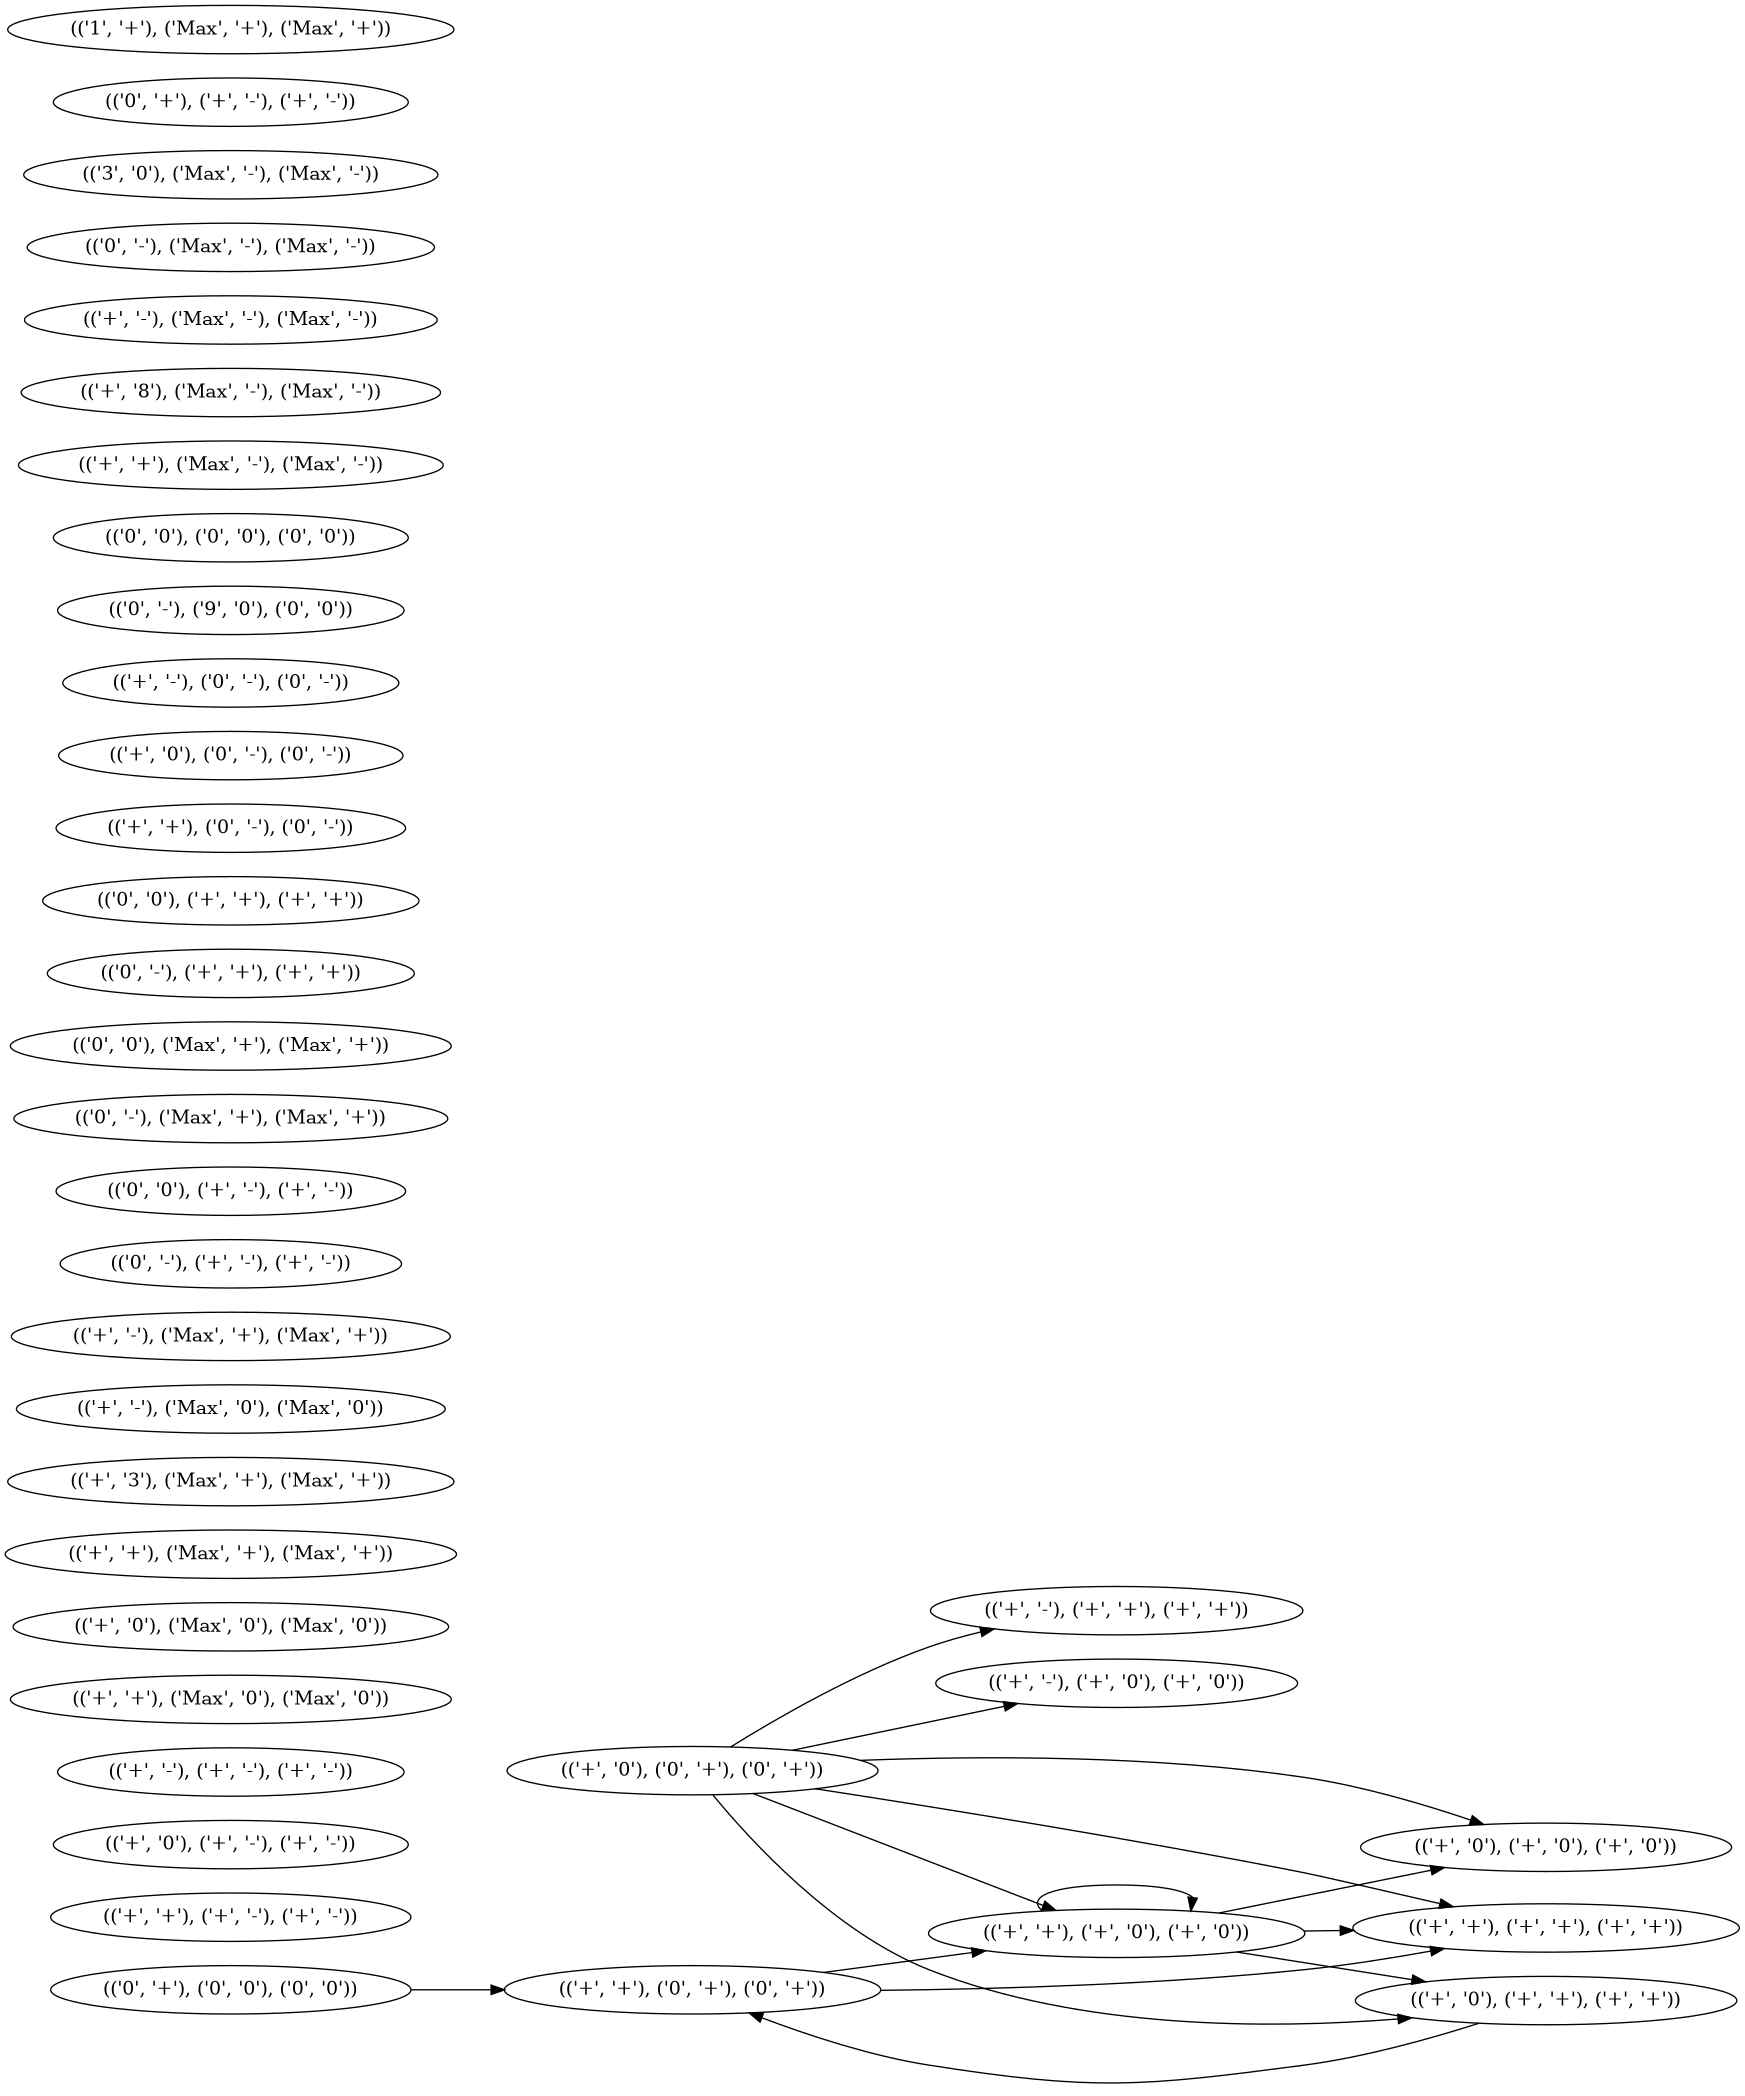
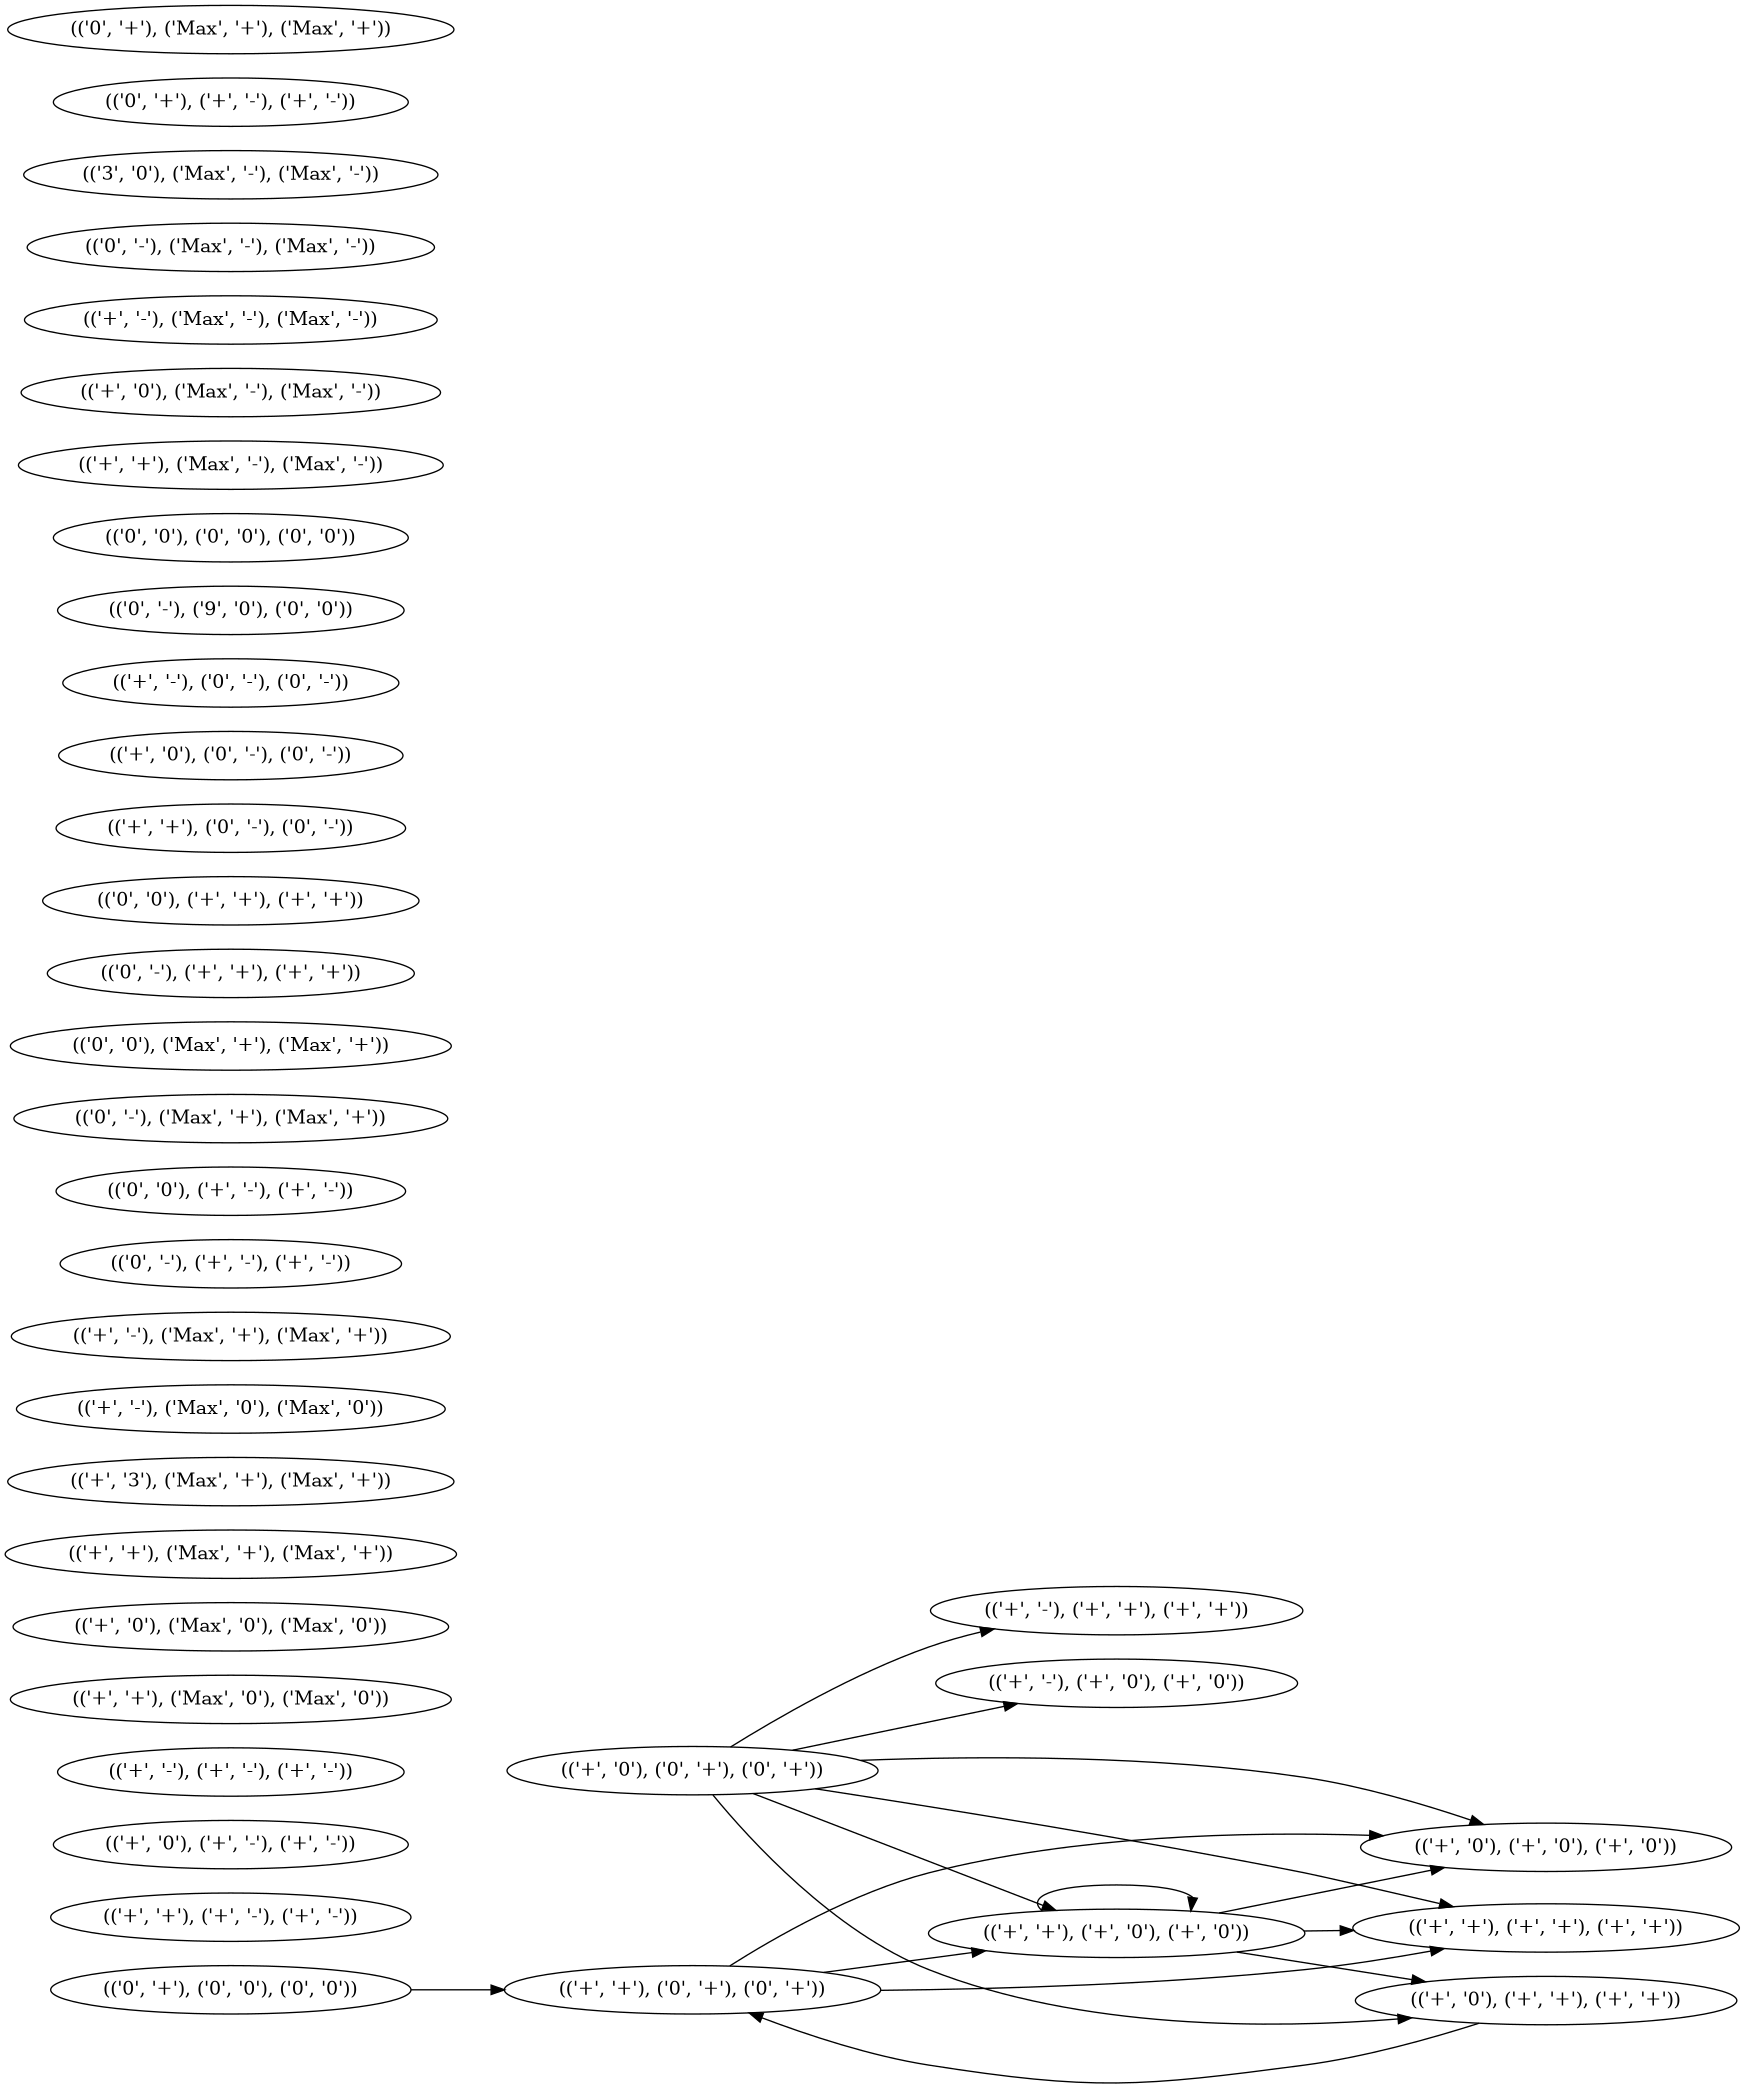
(231, 30) -> (231, 30)
(231, 393) -> (231, 393)
none -> (1038, 1851)
